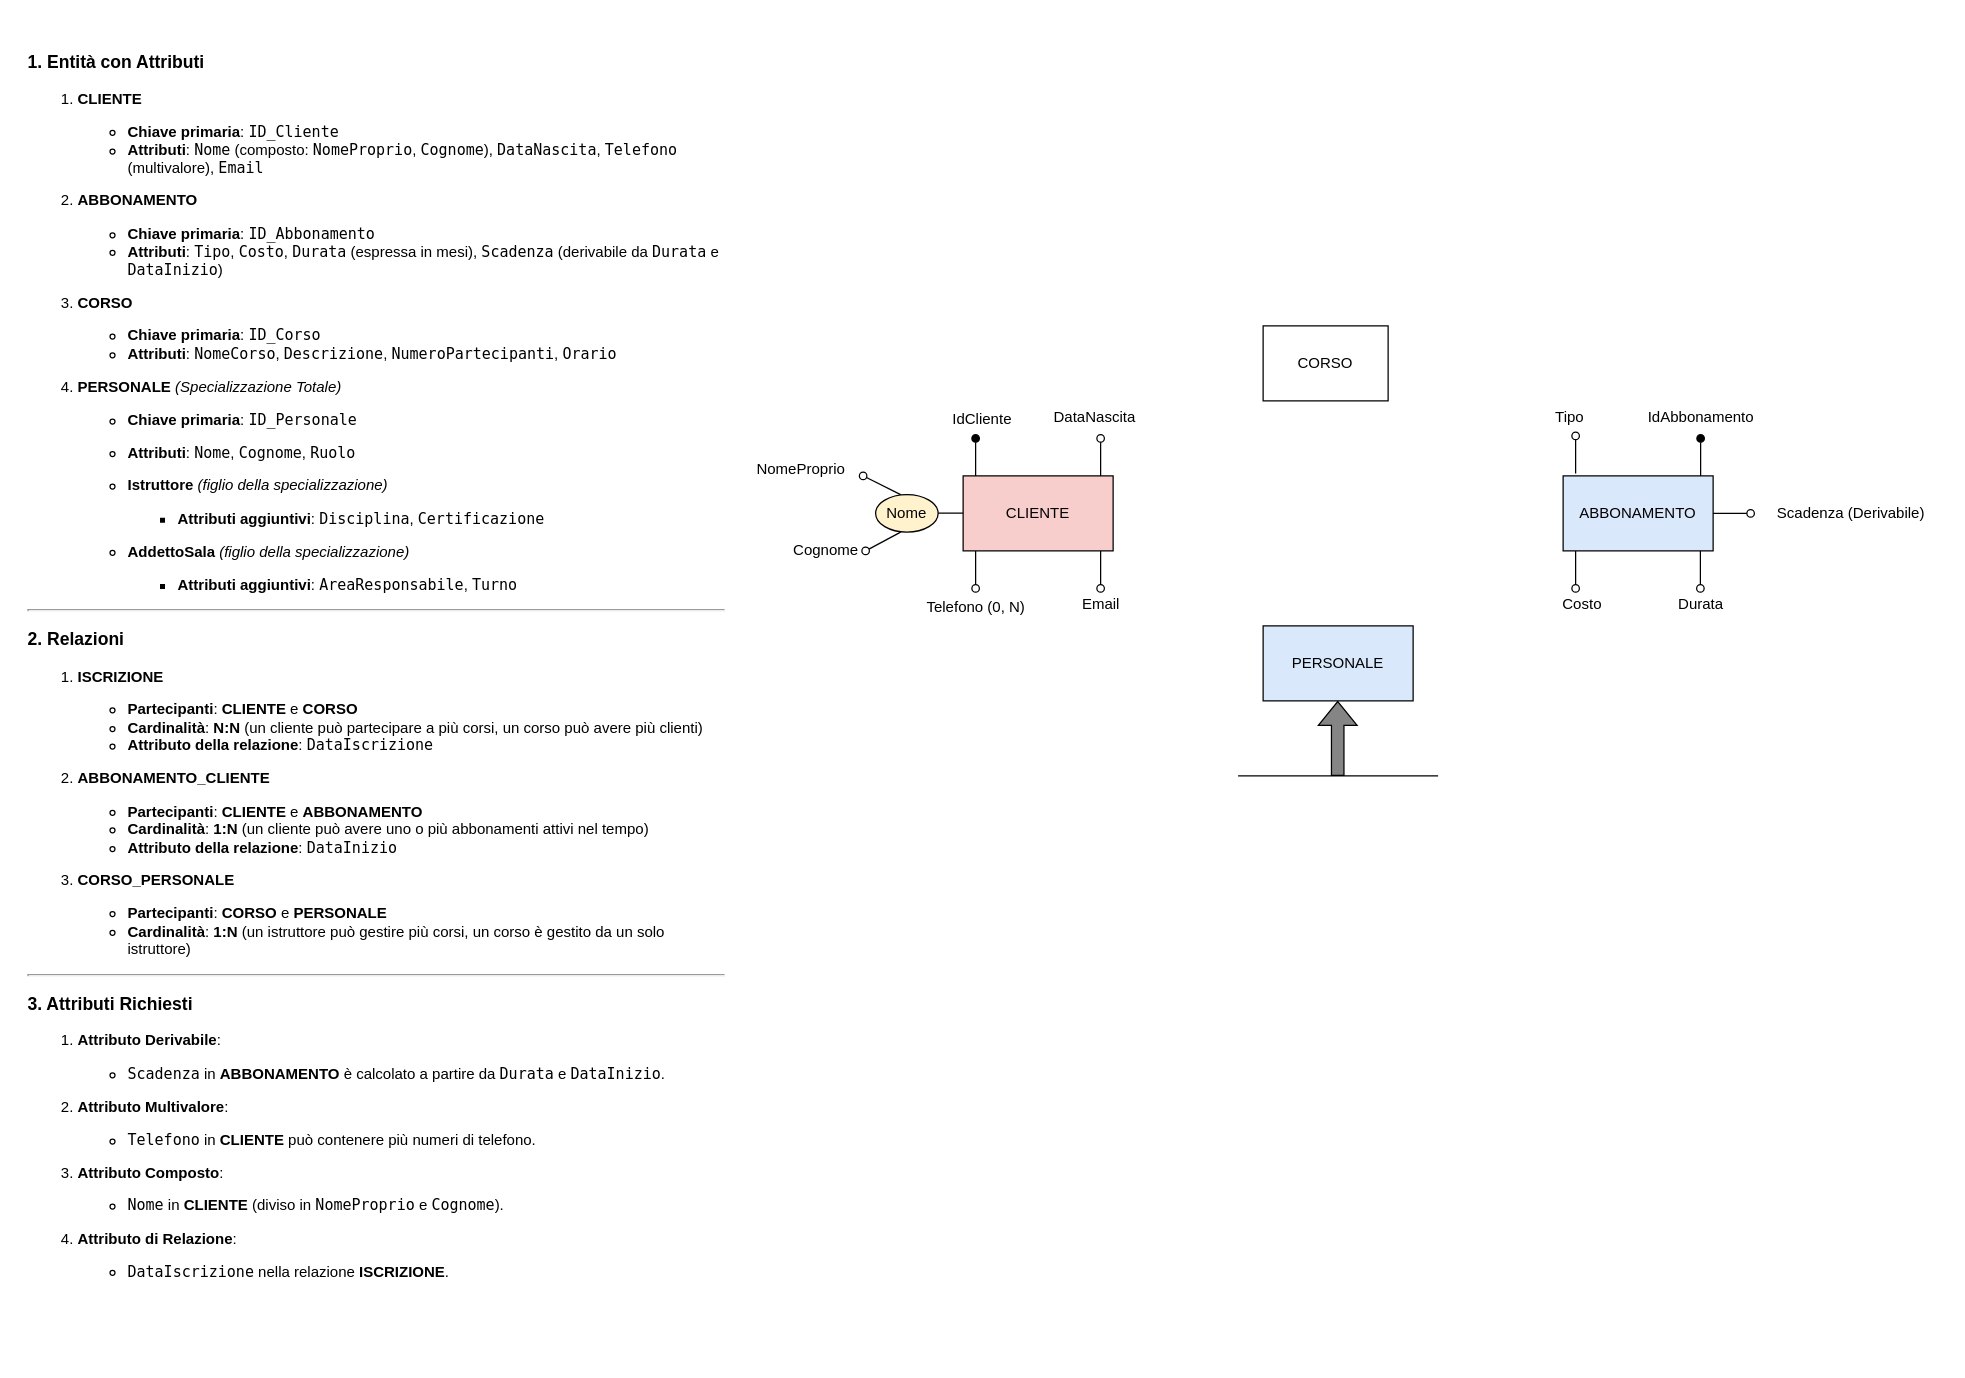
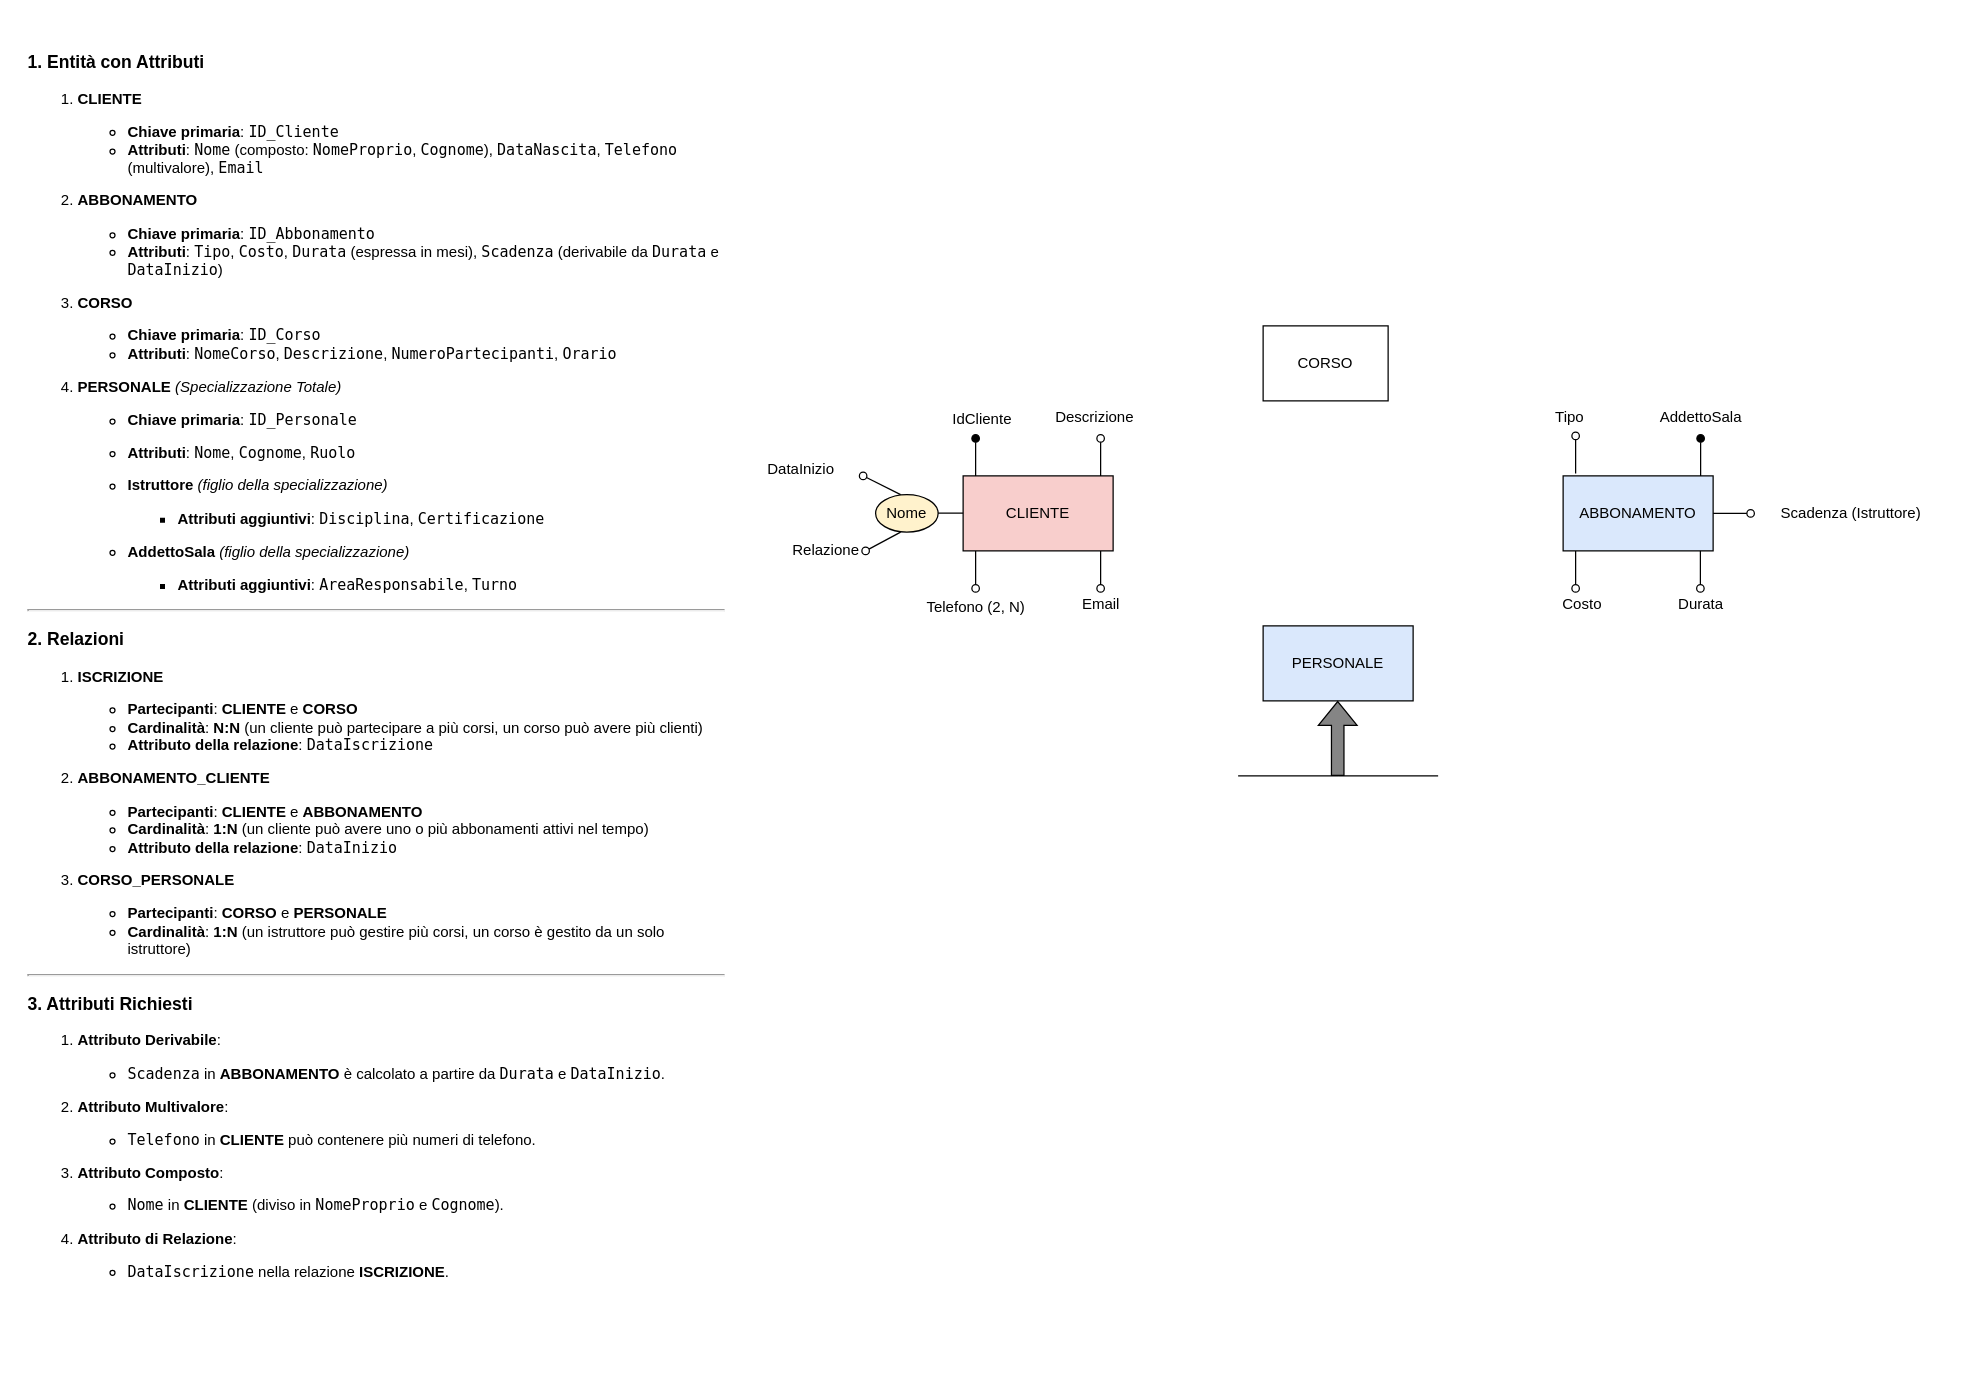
(1095, 417) -> (1095, 417)
(1701, 417) -> (1701, 417)
(801, 469) -> (801, 469)
(1851, 513) -> (1851, 513)
(826, 551) -> (826, 551)
(976, 607) -> (976, 607)
